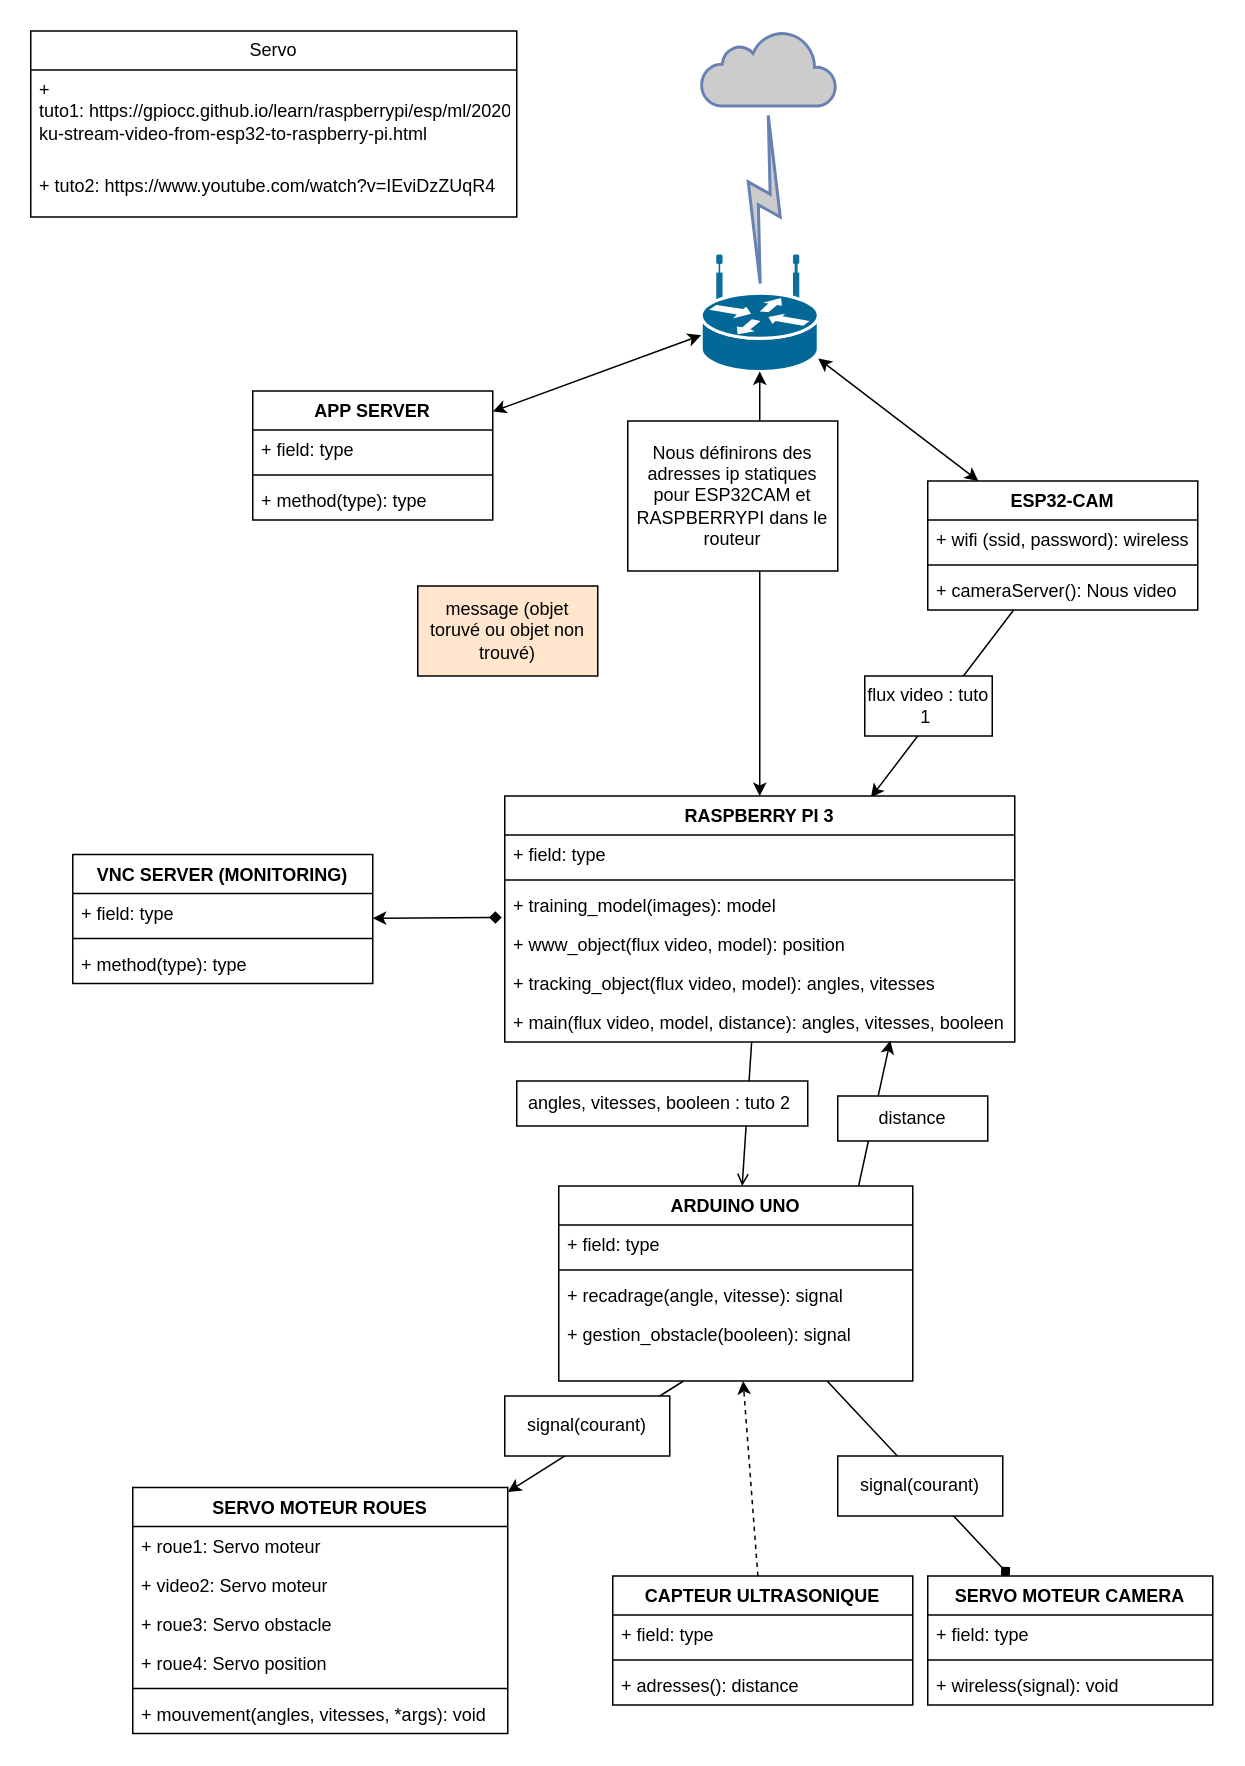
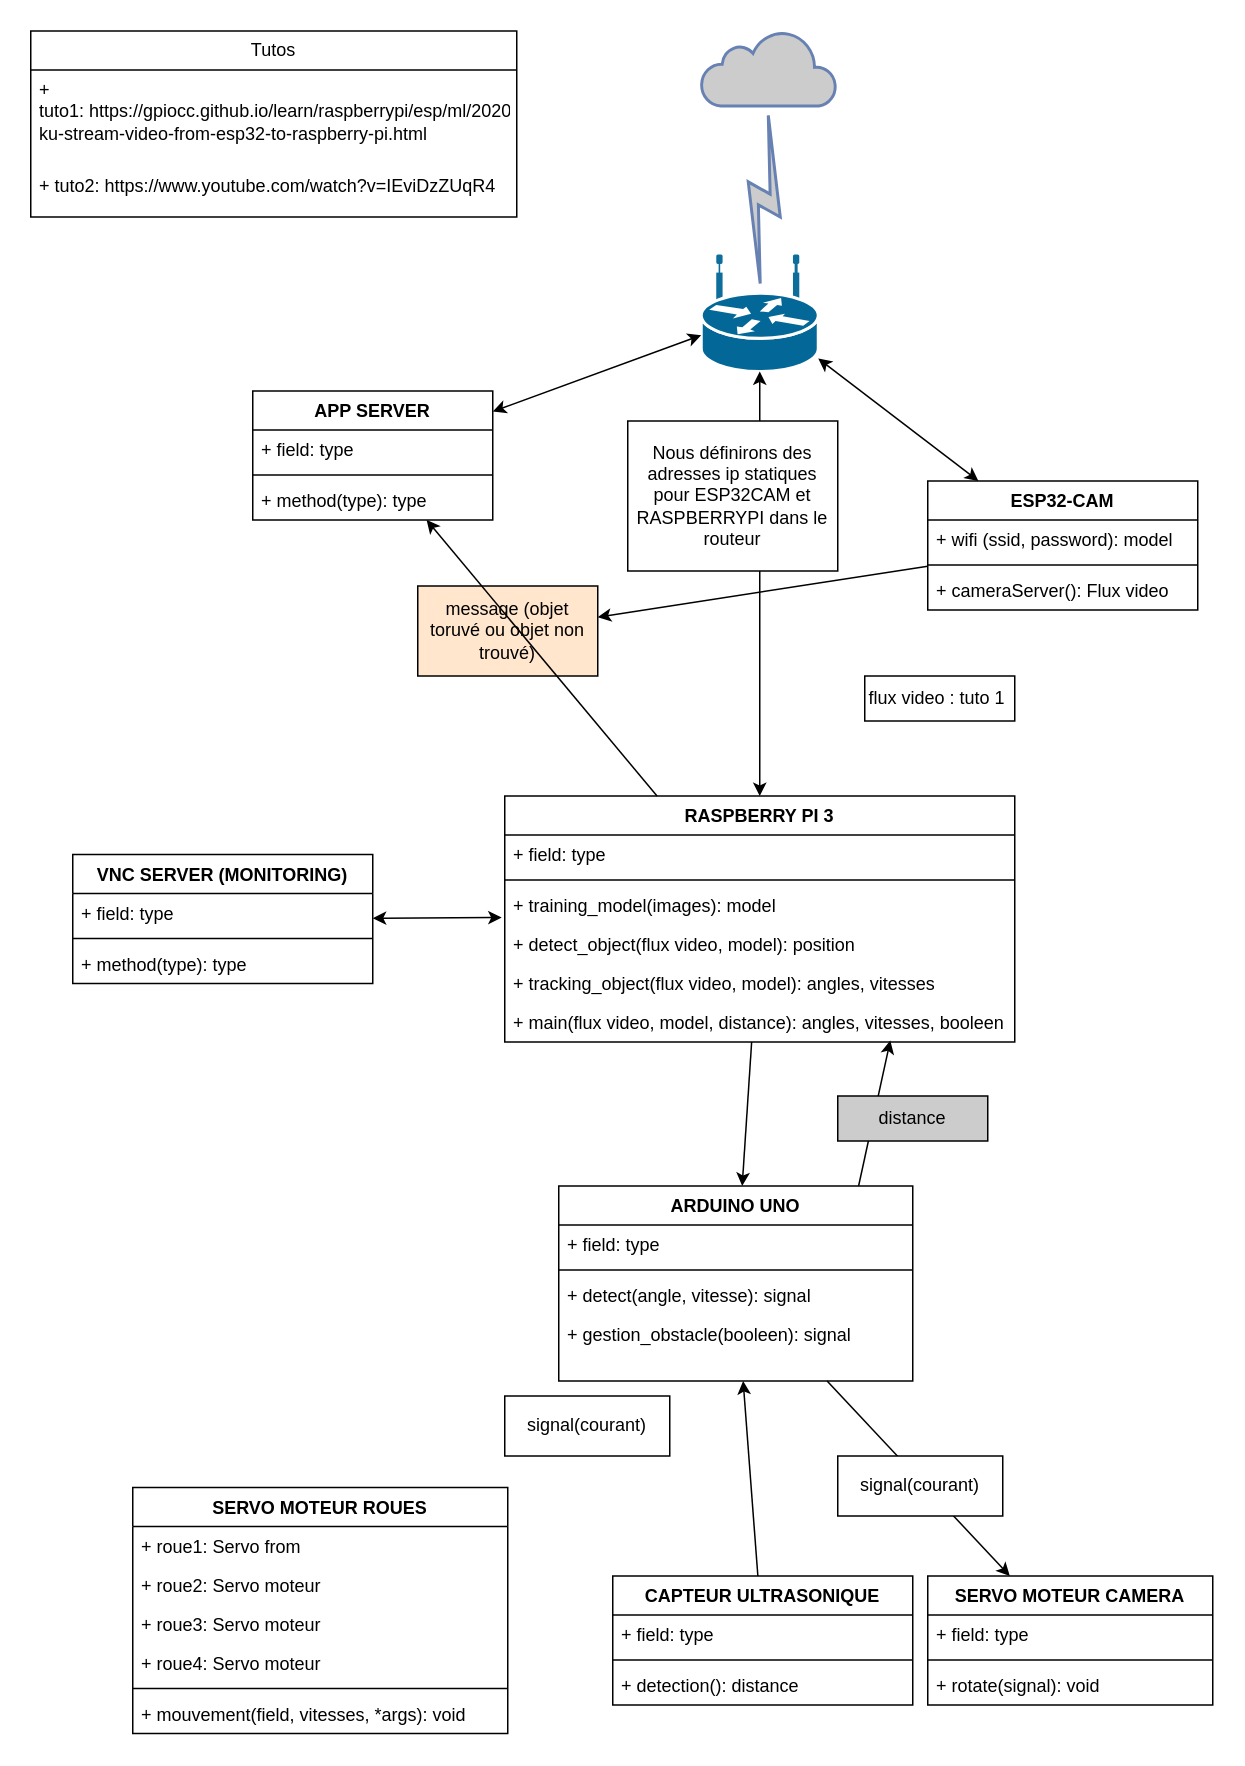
(274, 50) -> (274, 50)
(1064, 552) -> (1064, 552)
(1064, 603) -> (1064, 592)
(988, 644) -> (766, 591)
none -> (545, 661)
(929, 706) -> (940, 698)
(489, 917) -> (490, 917)
(695, 946) -> (710, 946)
(662, 1103) -> none
(913, 1118) -> (913, 1118)
(743, 1177) -> (743, 1174)
(723, 1297) -> (708, 1297)
(540, 1471) -> none
(751, 1484) -> (751, 1484)
(238, 1548) -> (228, 1548)
(1001, 1567) -> (1002, 1567)
(241, 1587) -> (238, 1587)
(246, 1626) -> (238, 1626)
(244, 1665) -> (238, 1665)
(723, 1687) -> (726, 1687)
(1039, 1687) -> (1034, 1687)
(322, 1726) -> (322, 1726)
